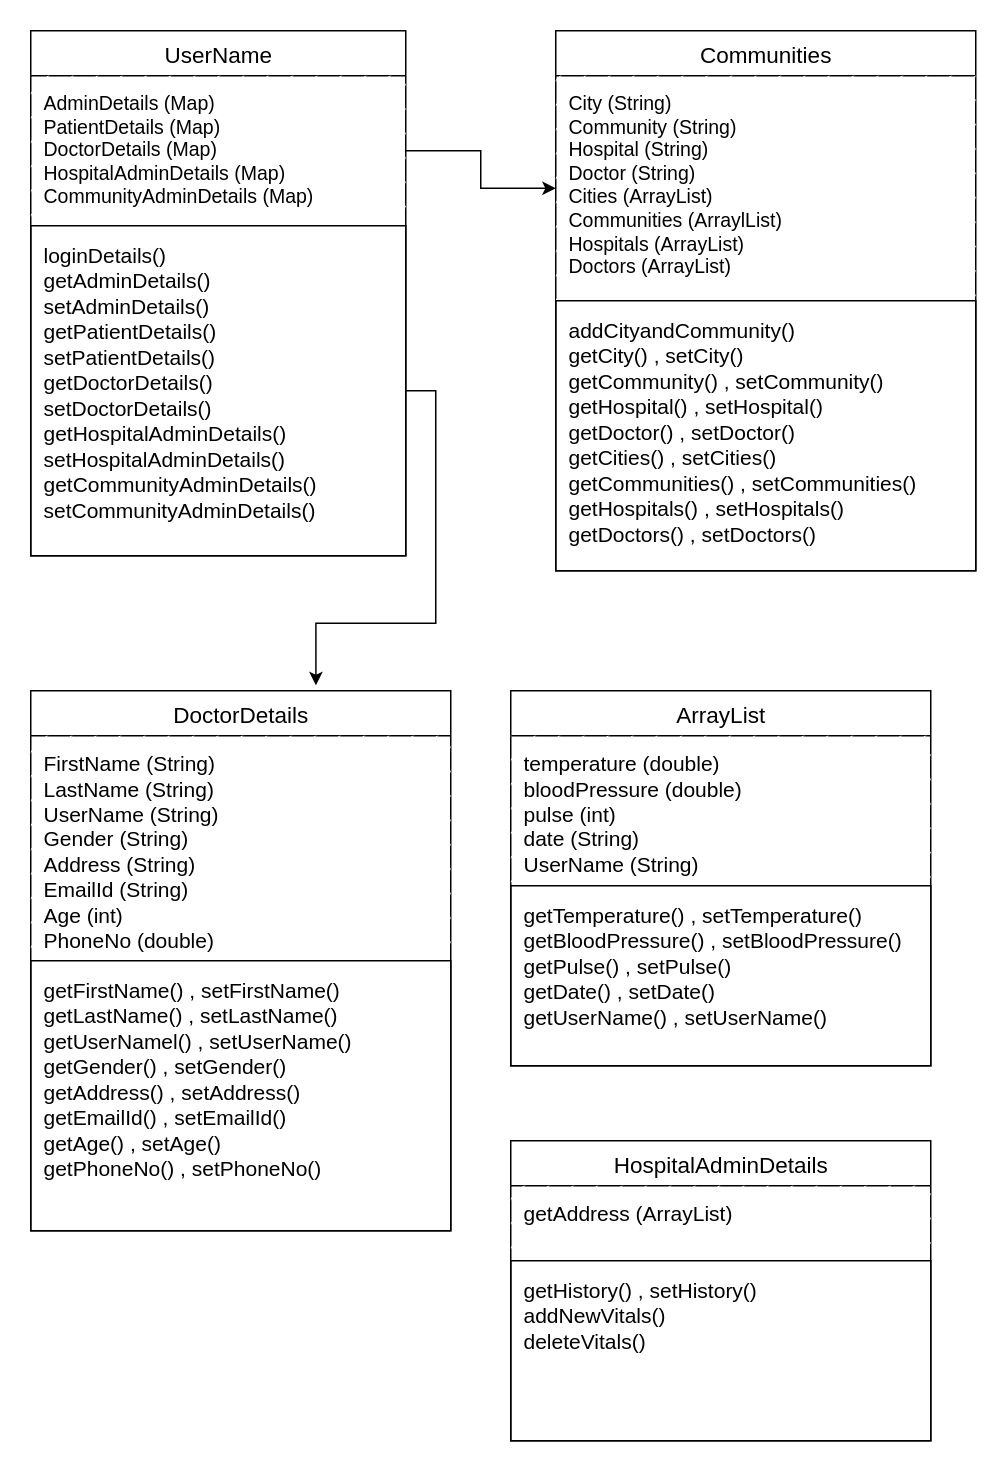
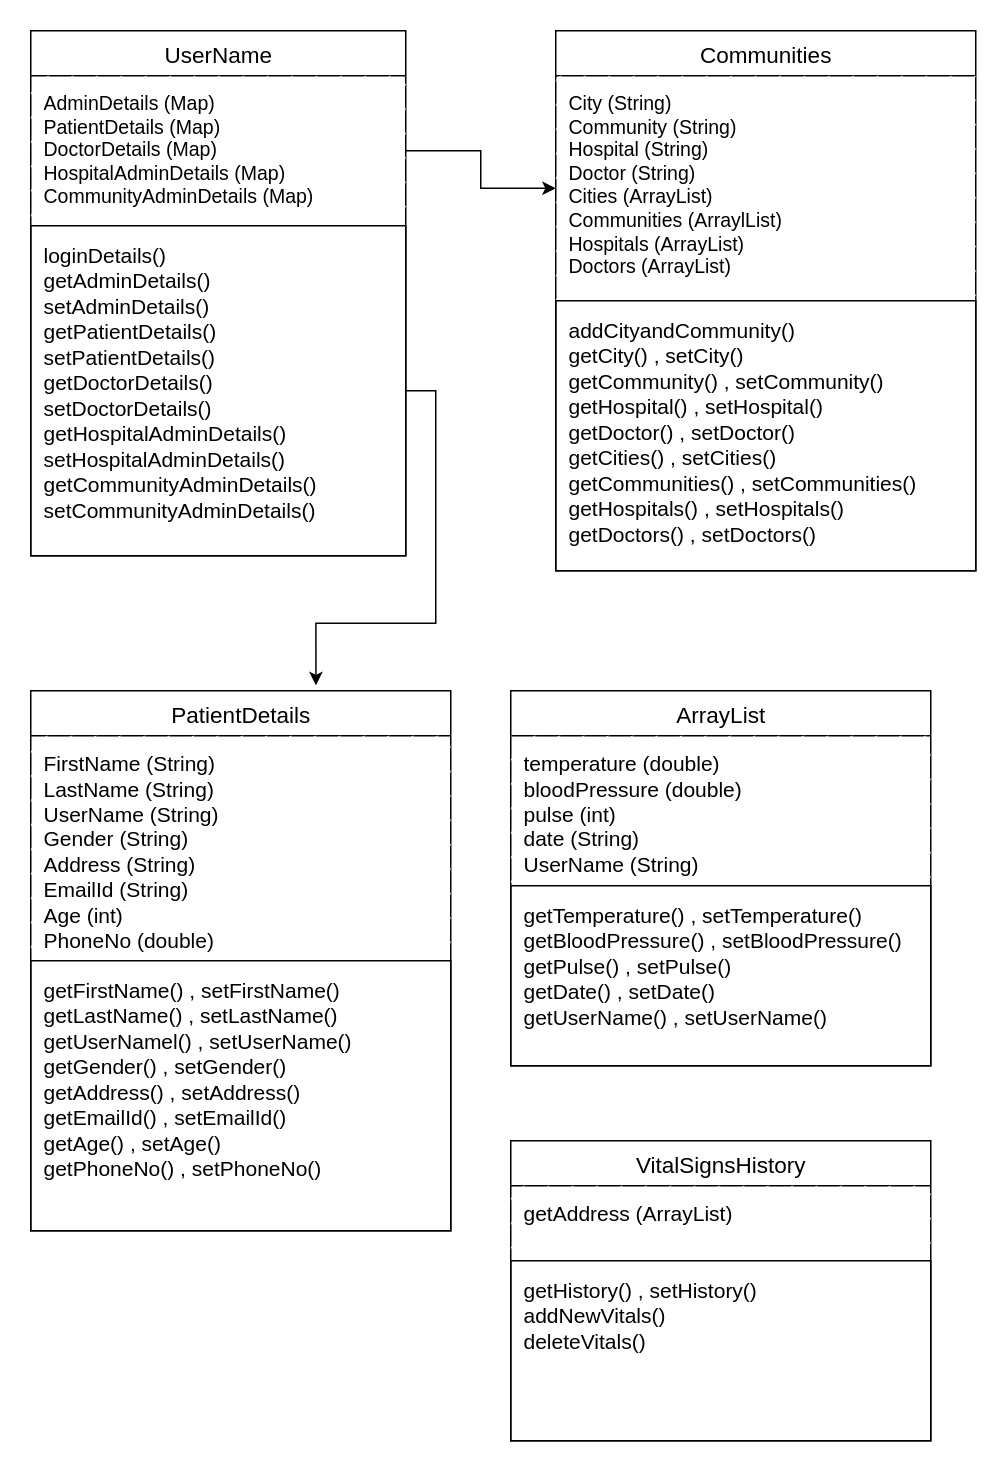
(241, 716) -> (241, 716)
(721, 1166) -> (721, 1166)
